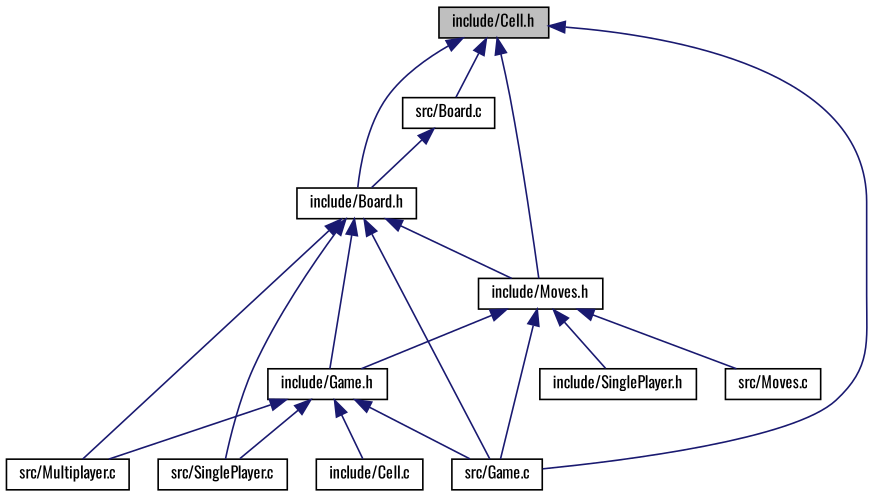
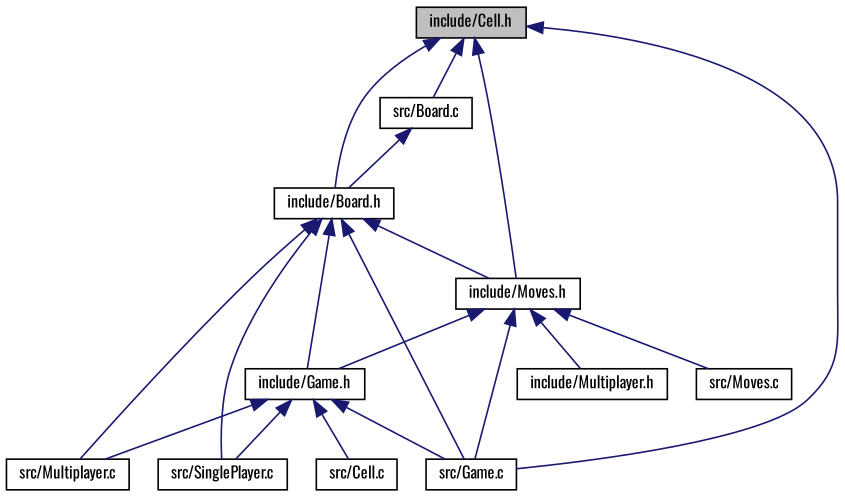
(618, 384) -> (592, 384)
(370, 474) -> (357, 474)
